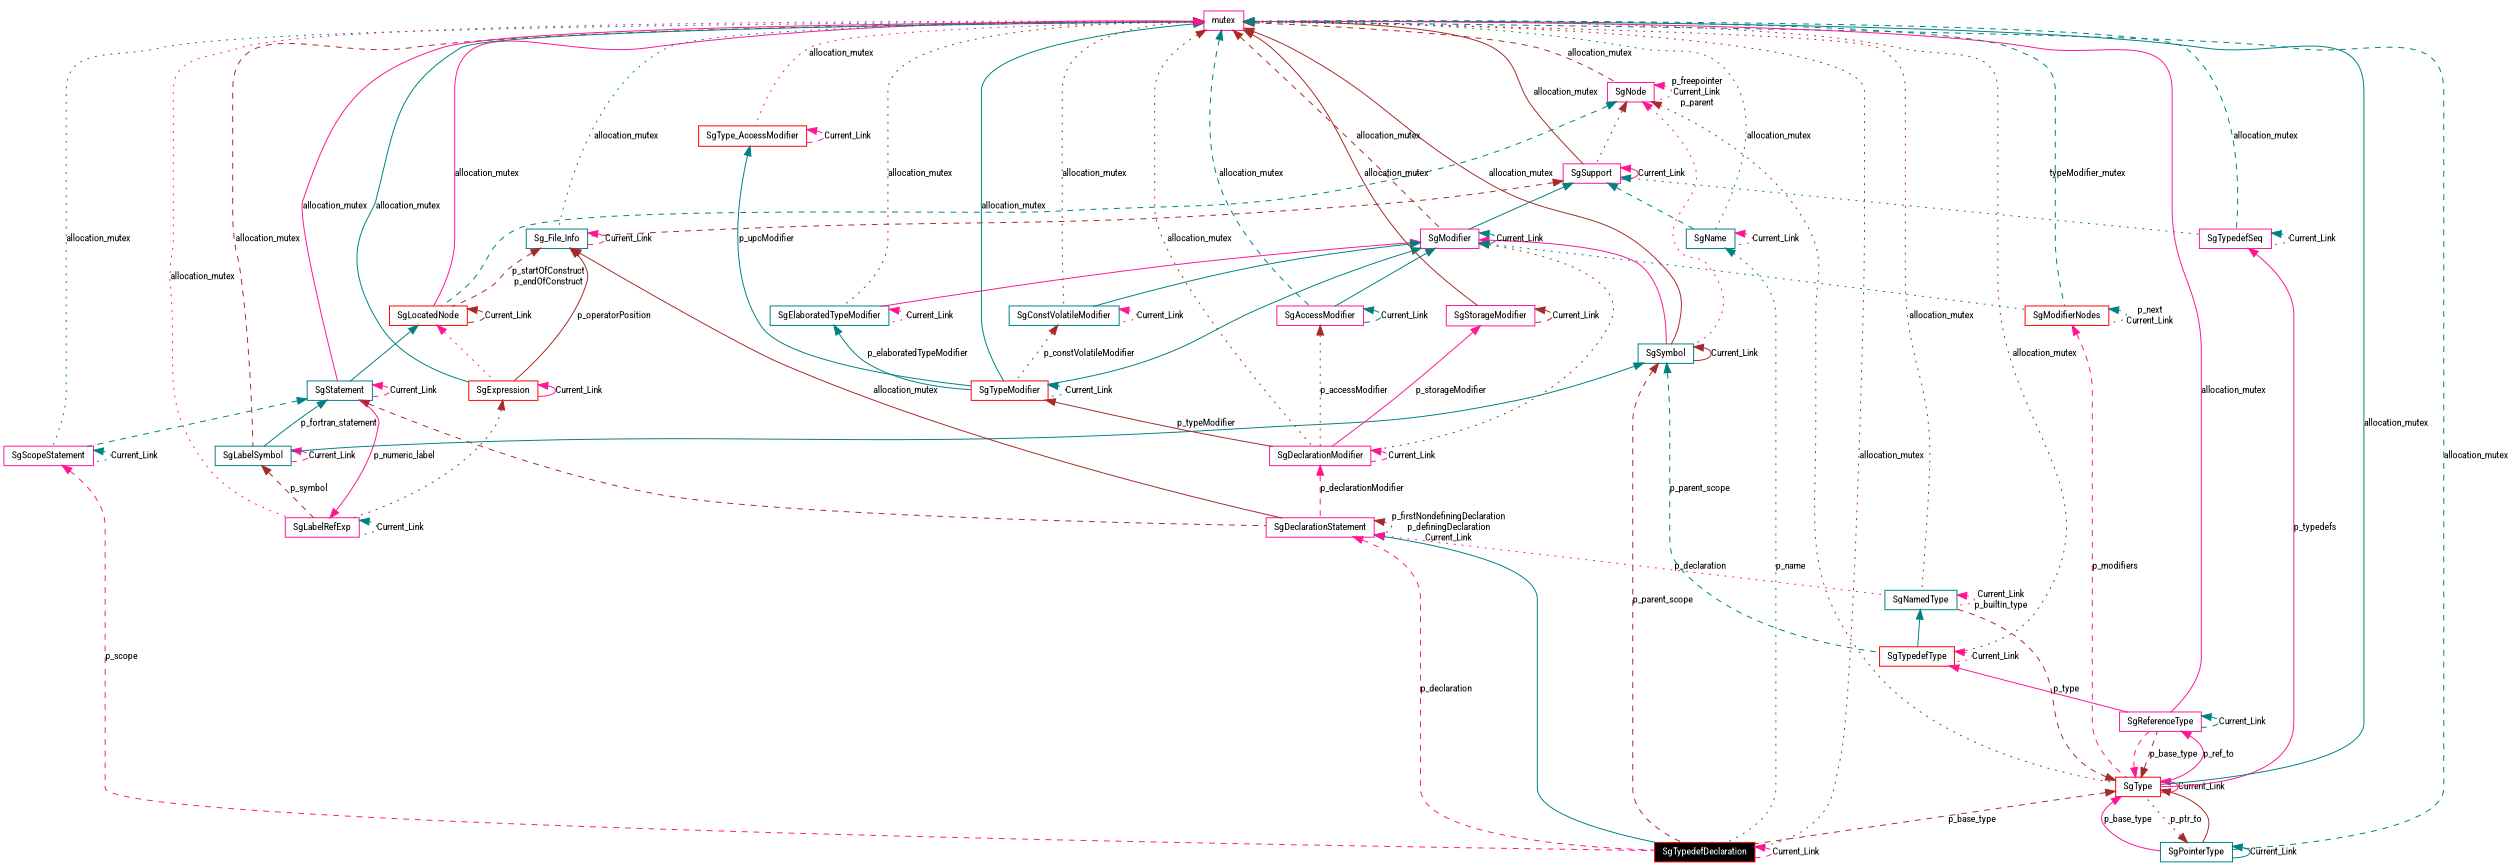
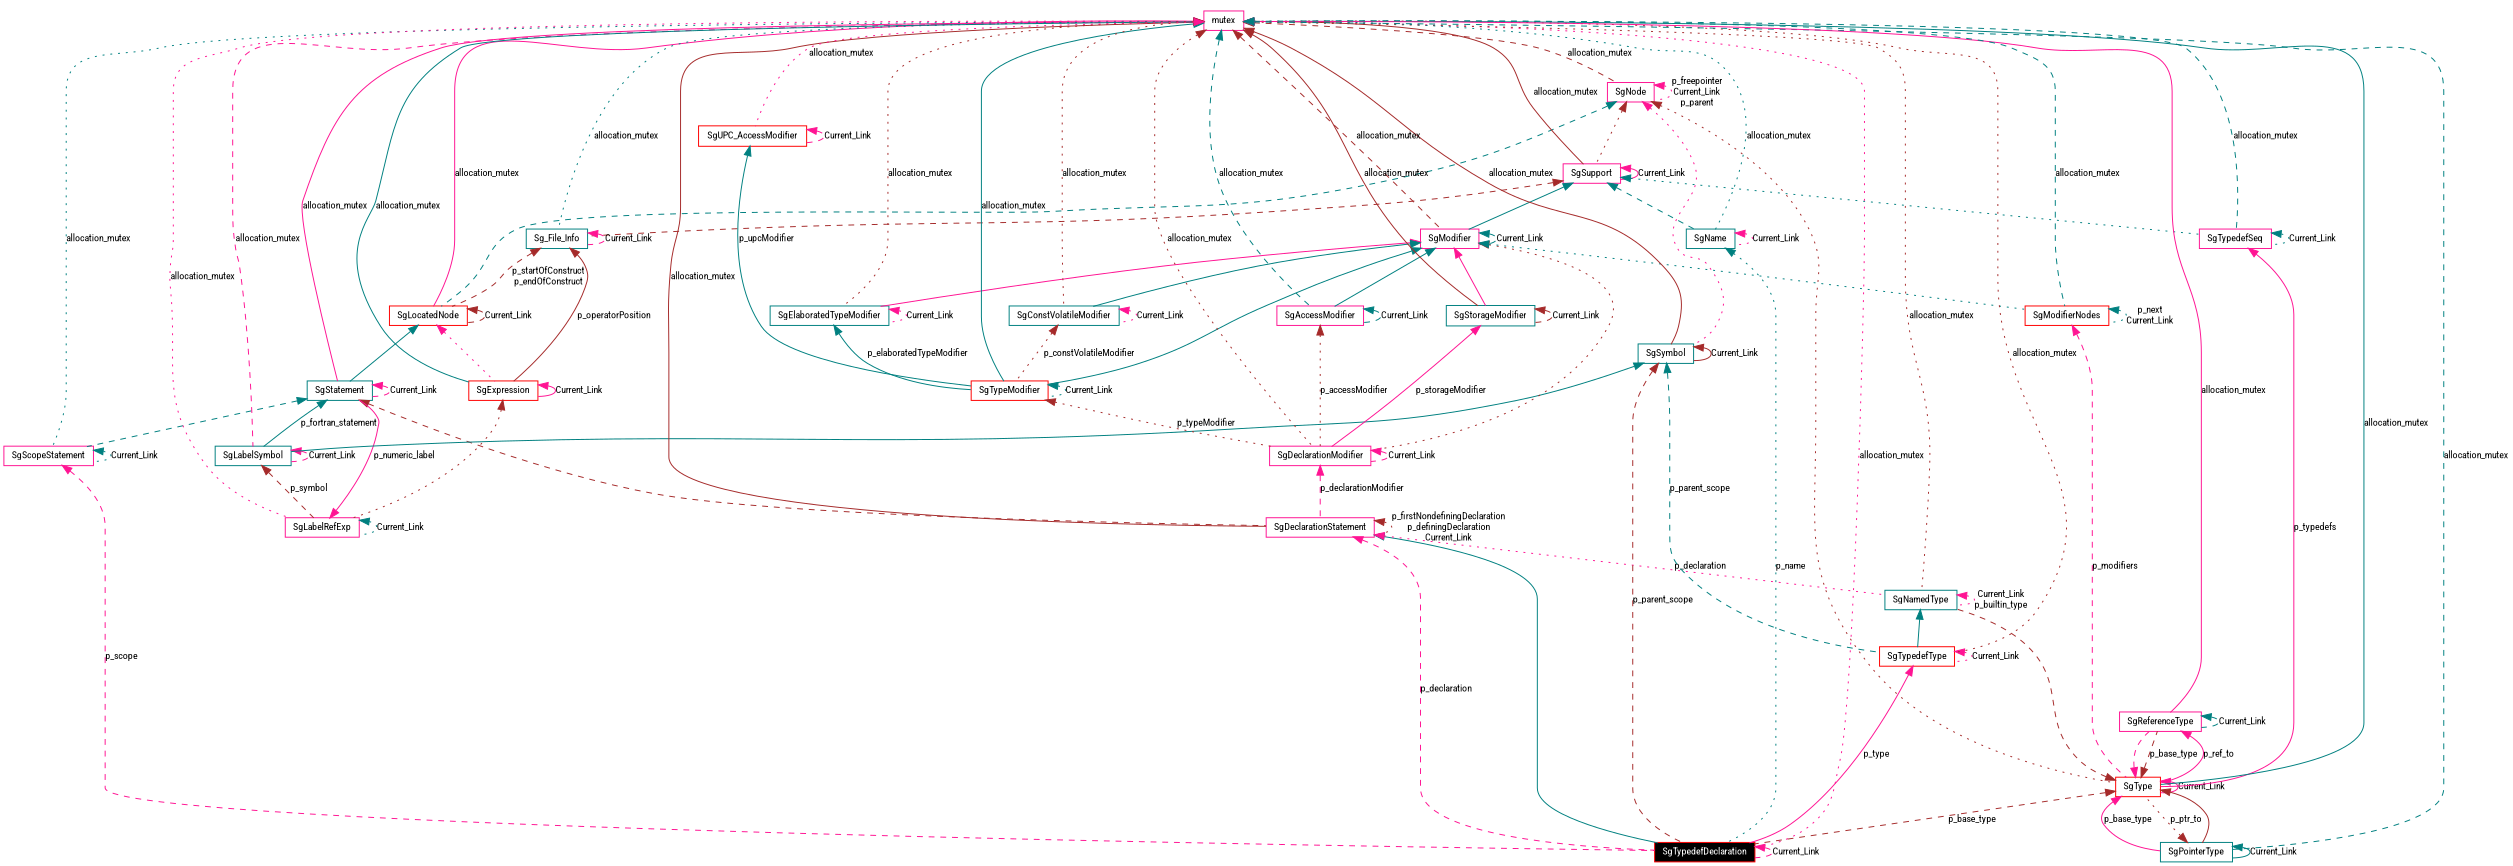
(420, 47) -> (420, 47)
(753, 136) -> (753, 136)
(2088, 174) -> (2088, 174)
(1864, 182) -> (1864, 182)
(1603, 251) -> (1472, 281)
(1491, 316) -> (1491, 316)
(919, 416) -> (669, 310)
(1164, 426) -> (1164, 426)
(2043, 690) -> (1844, 774)
